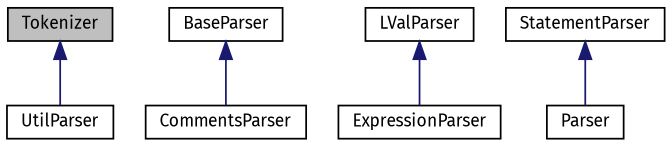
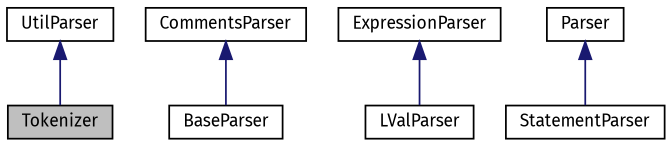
(60, 82) -> (60, 82)
(226, 82) -> (226, 82)
(420, 82) -> (420, 82)
(585, 82) -> (585, 82)
